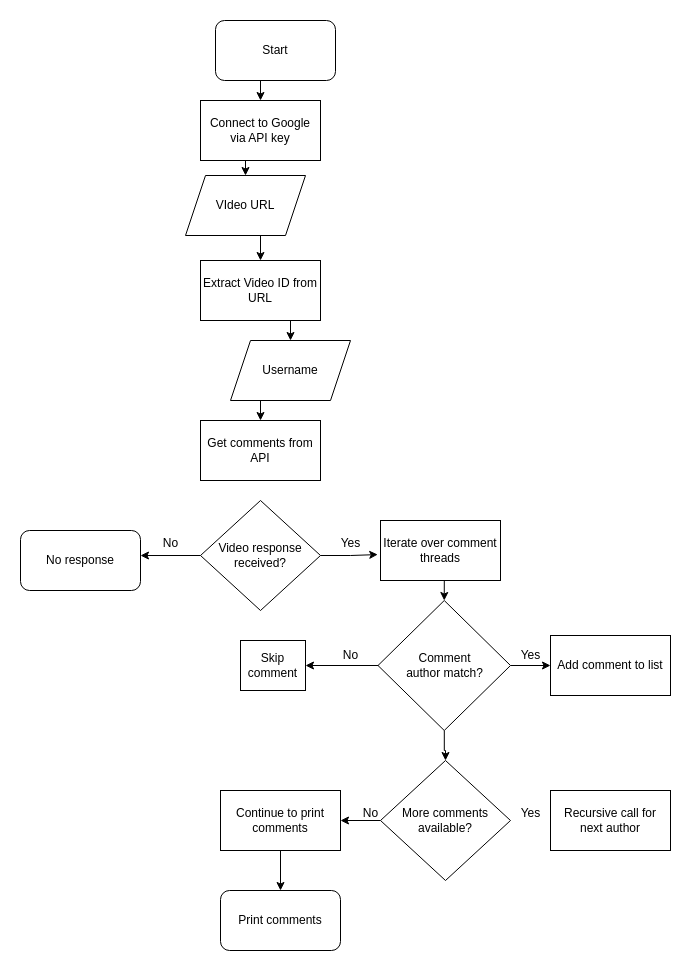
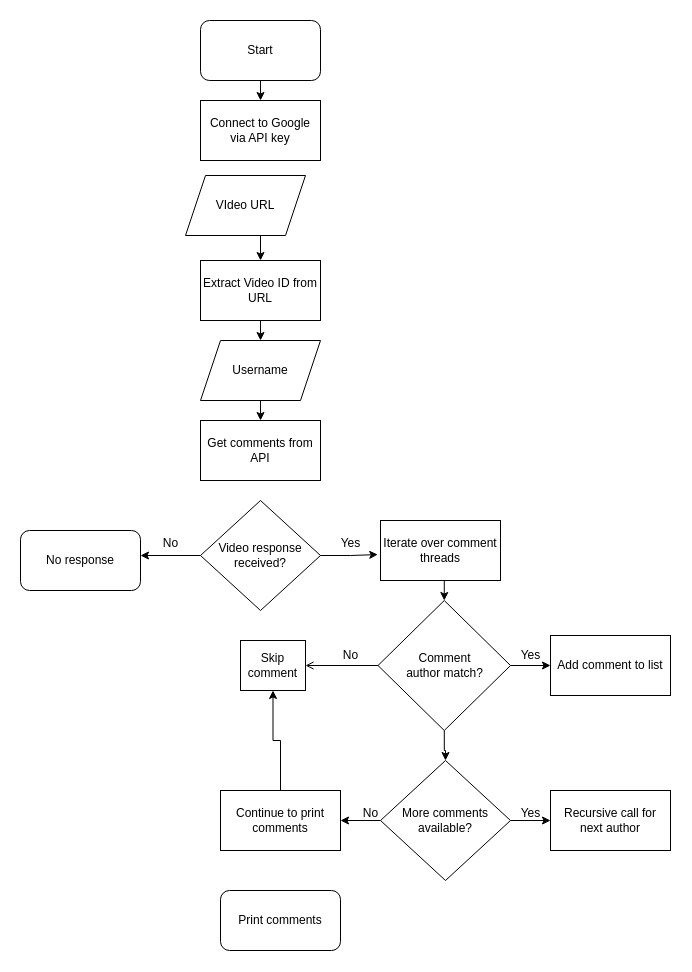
(276, 51) -> (261, 51)
(246, 164) -> none
(291, 371) -> (261, 371)
(314, 666) -> (312, 666)
none -> (527, 821)
(281, 867) -> (281, 741)
